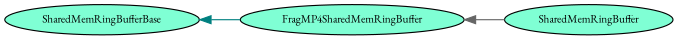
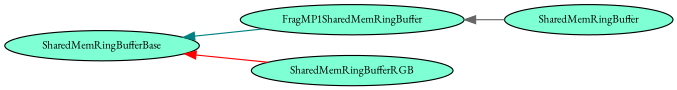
(352, 20) -> (352, 20)
none -> (352, 71)
